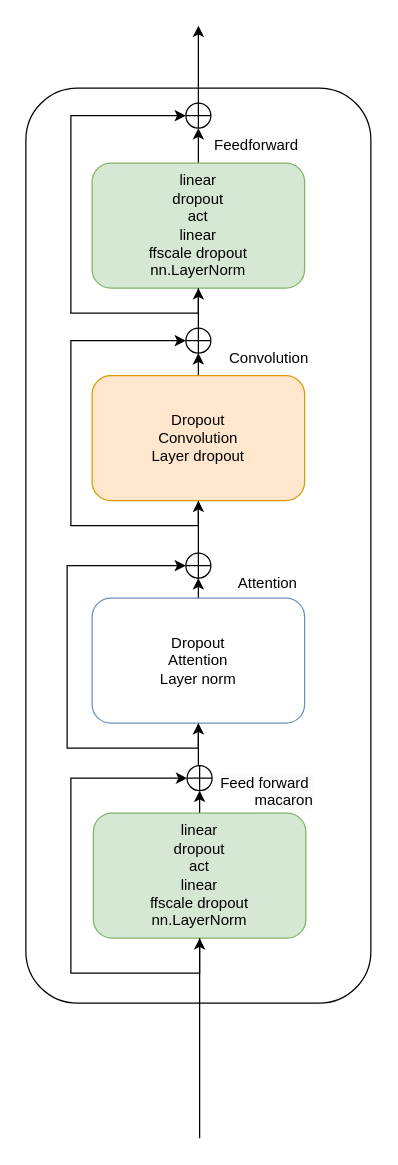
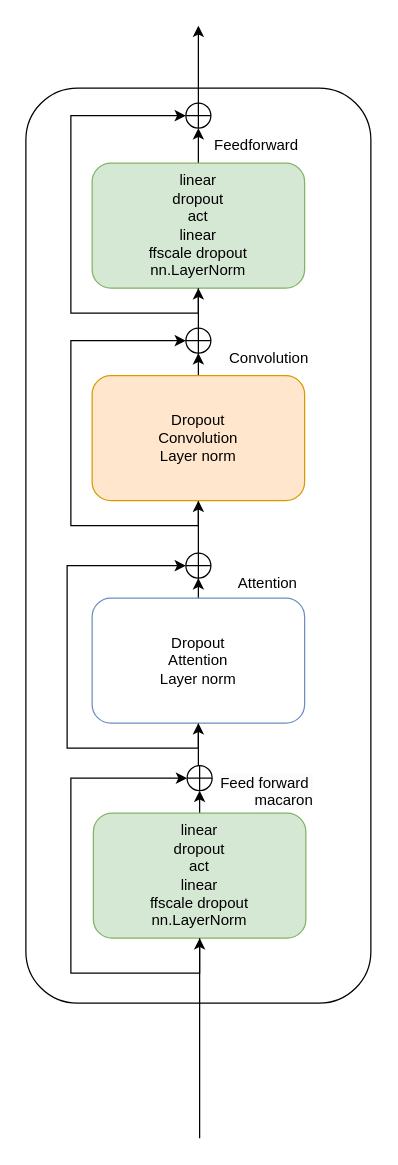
(198, 438) -> (198, 438)
